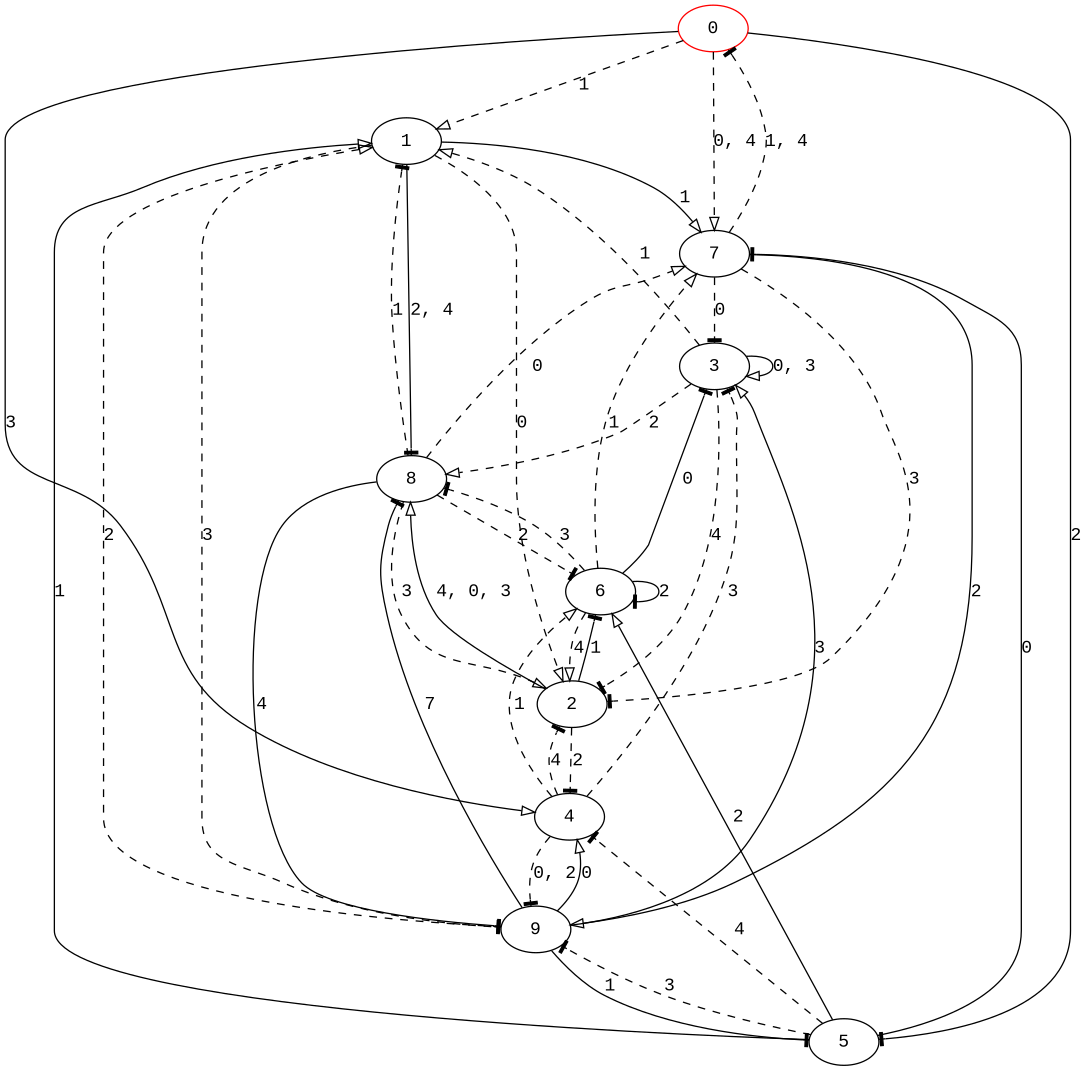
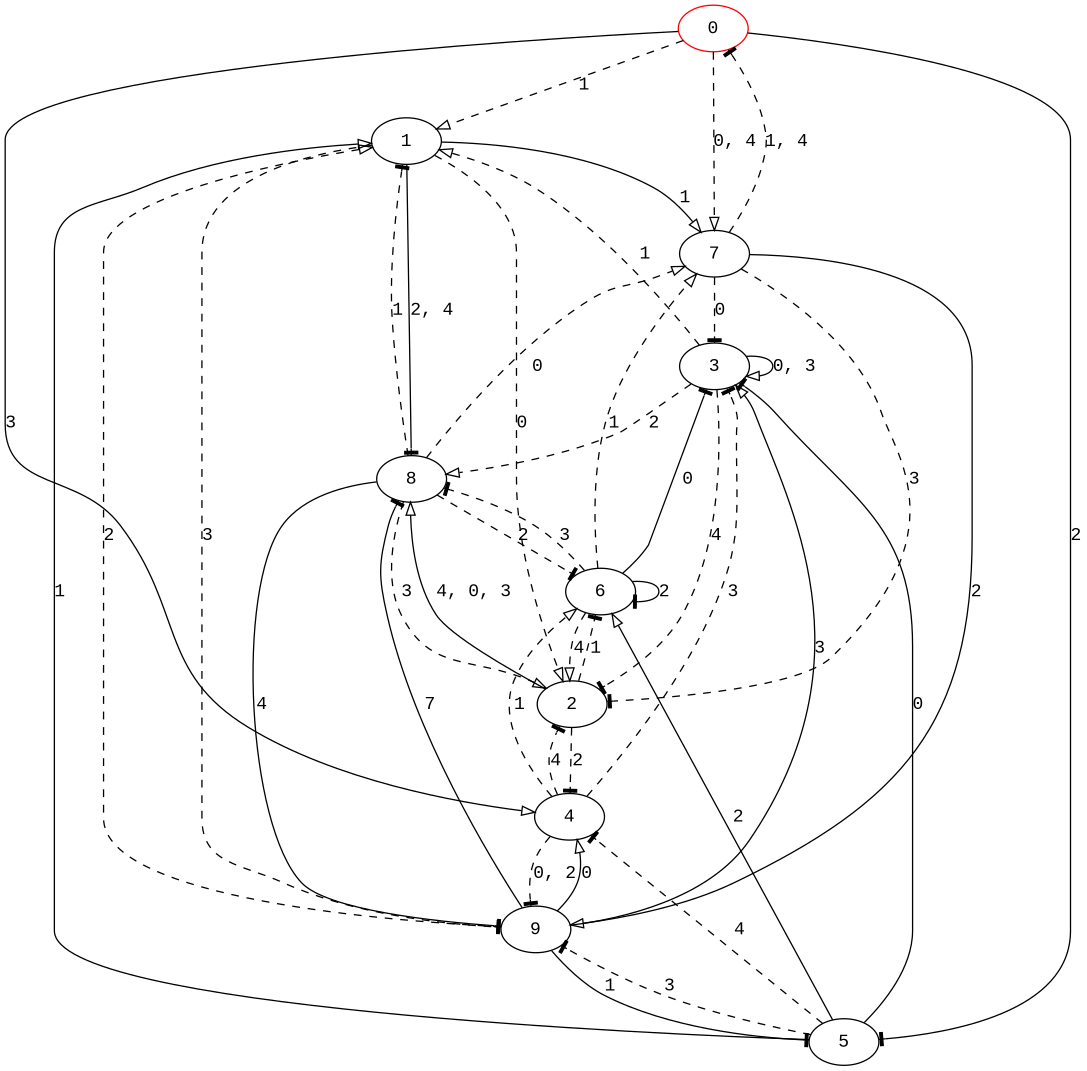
(1021, 590) -> (913, 681)
(587, 651) -> (587, 651)
